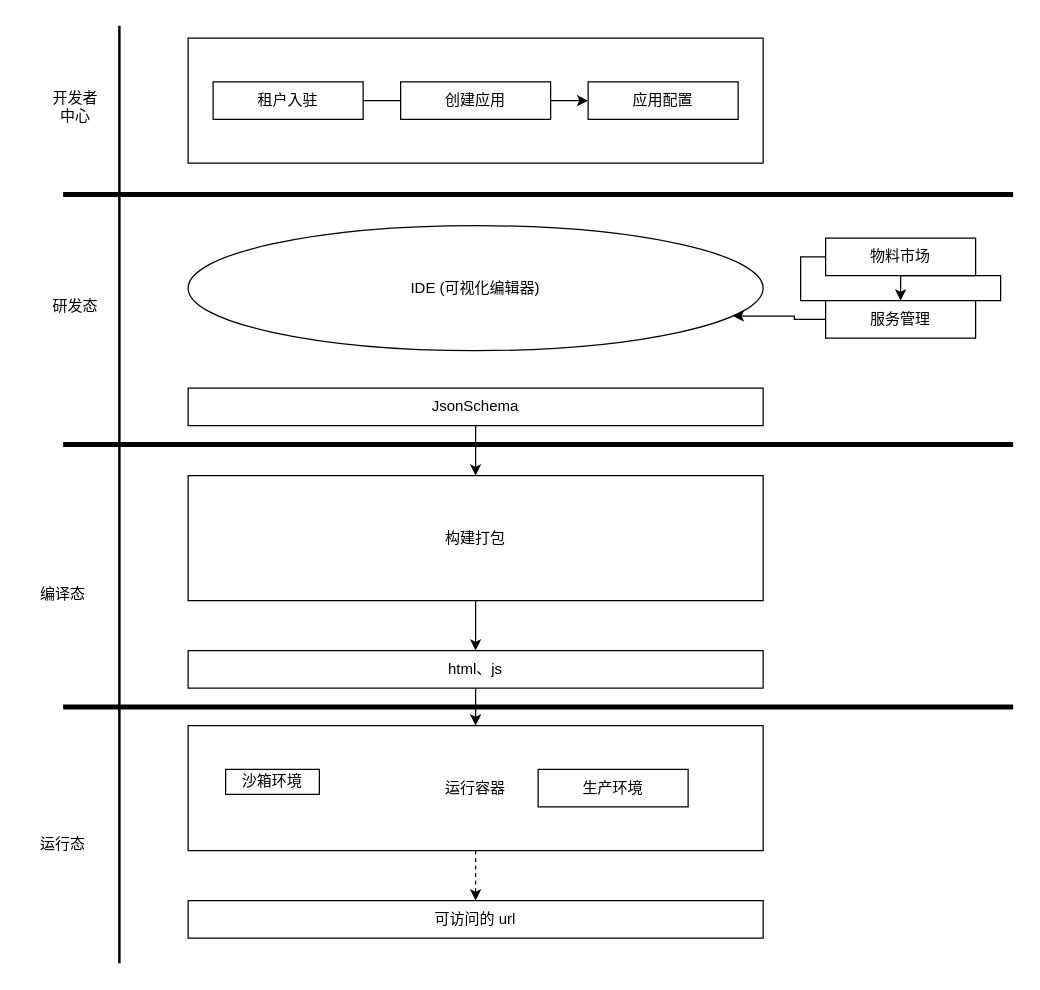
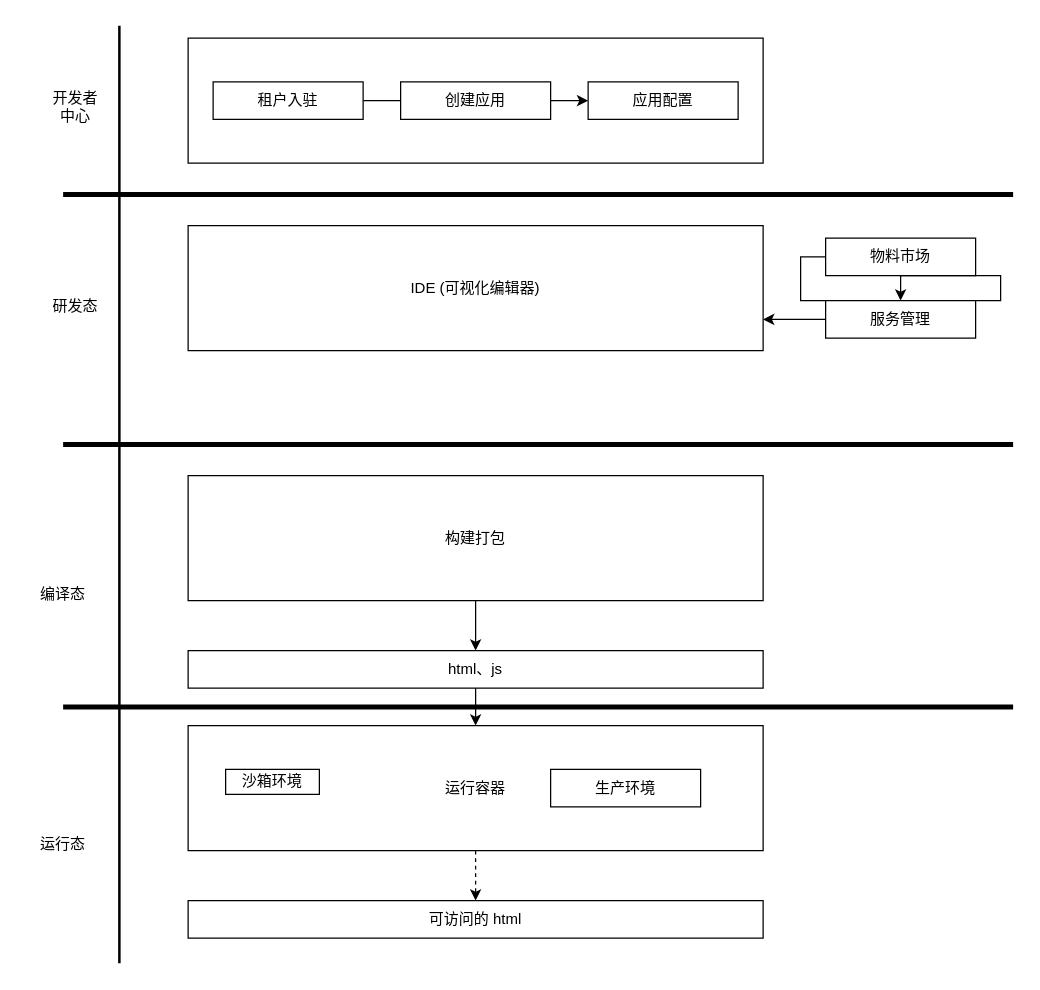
(476, 288) -> (476, 288)
(476, 407) -> none
(476, 447) -> none
(613, 788) -> (626, 788)
(476, 919) -> (476, 919)
